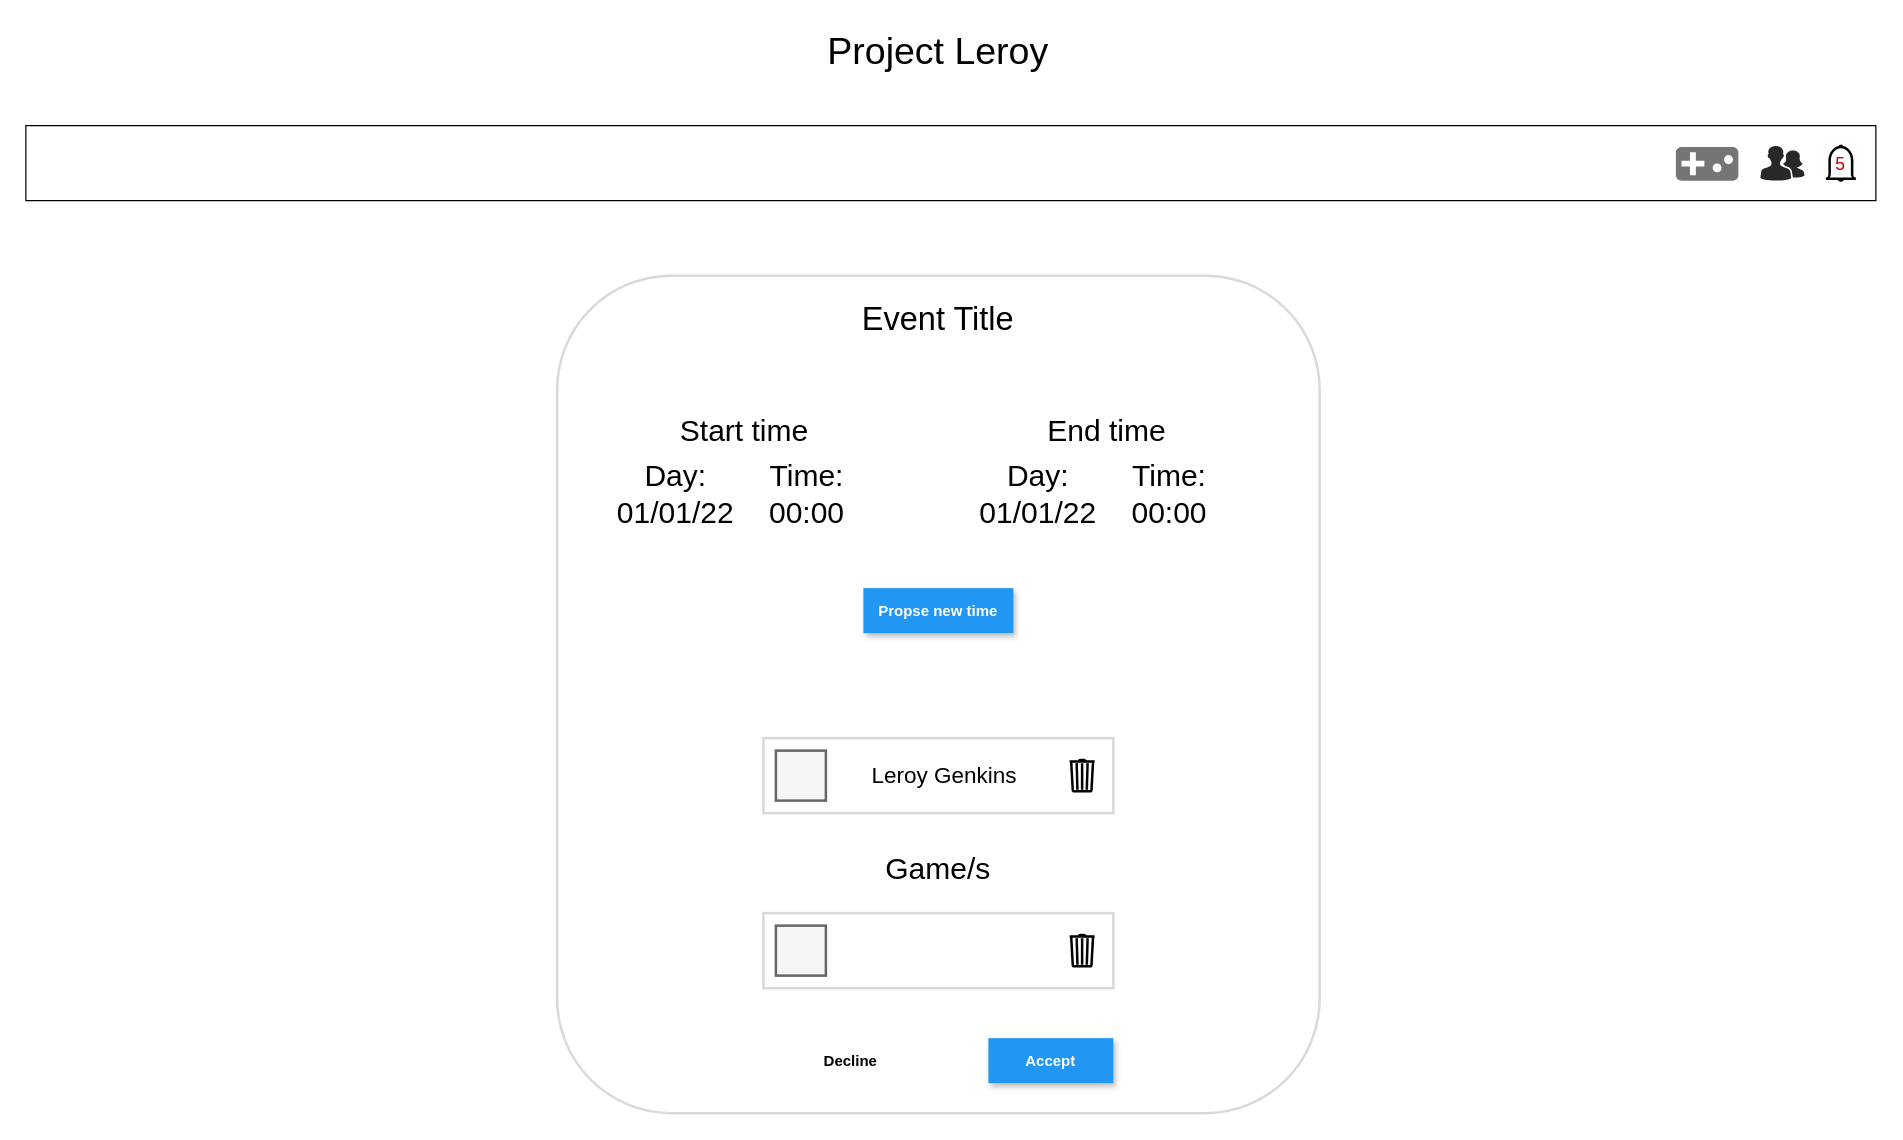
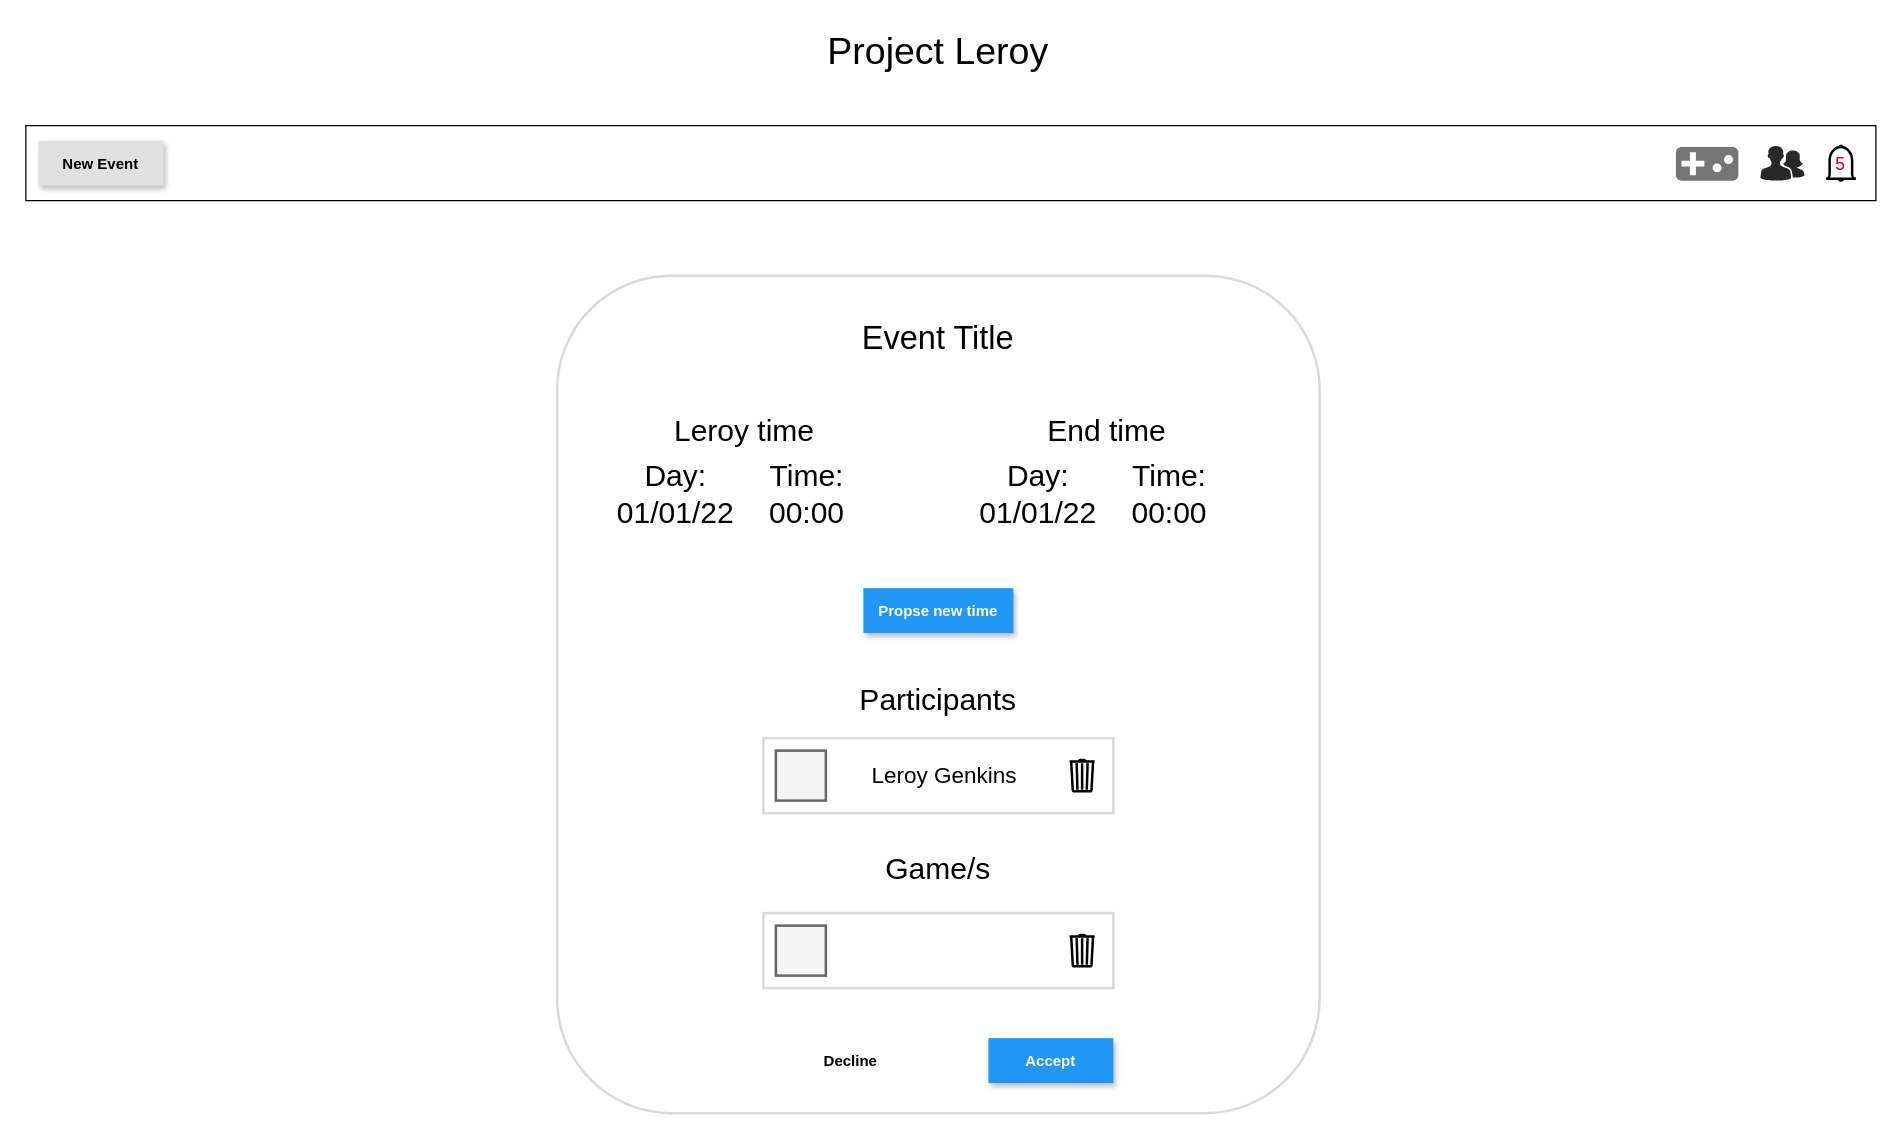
none -> (101, 163)
(938, 319) -> (938, 338)
(744, 432) -> (744, 432)
none -> (938, 701)
